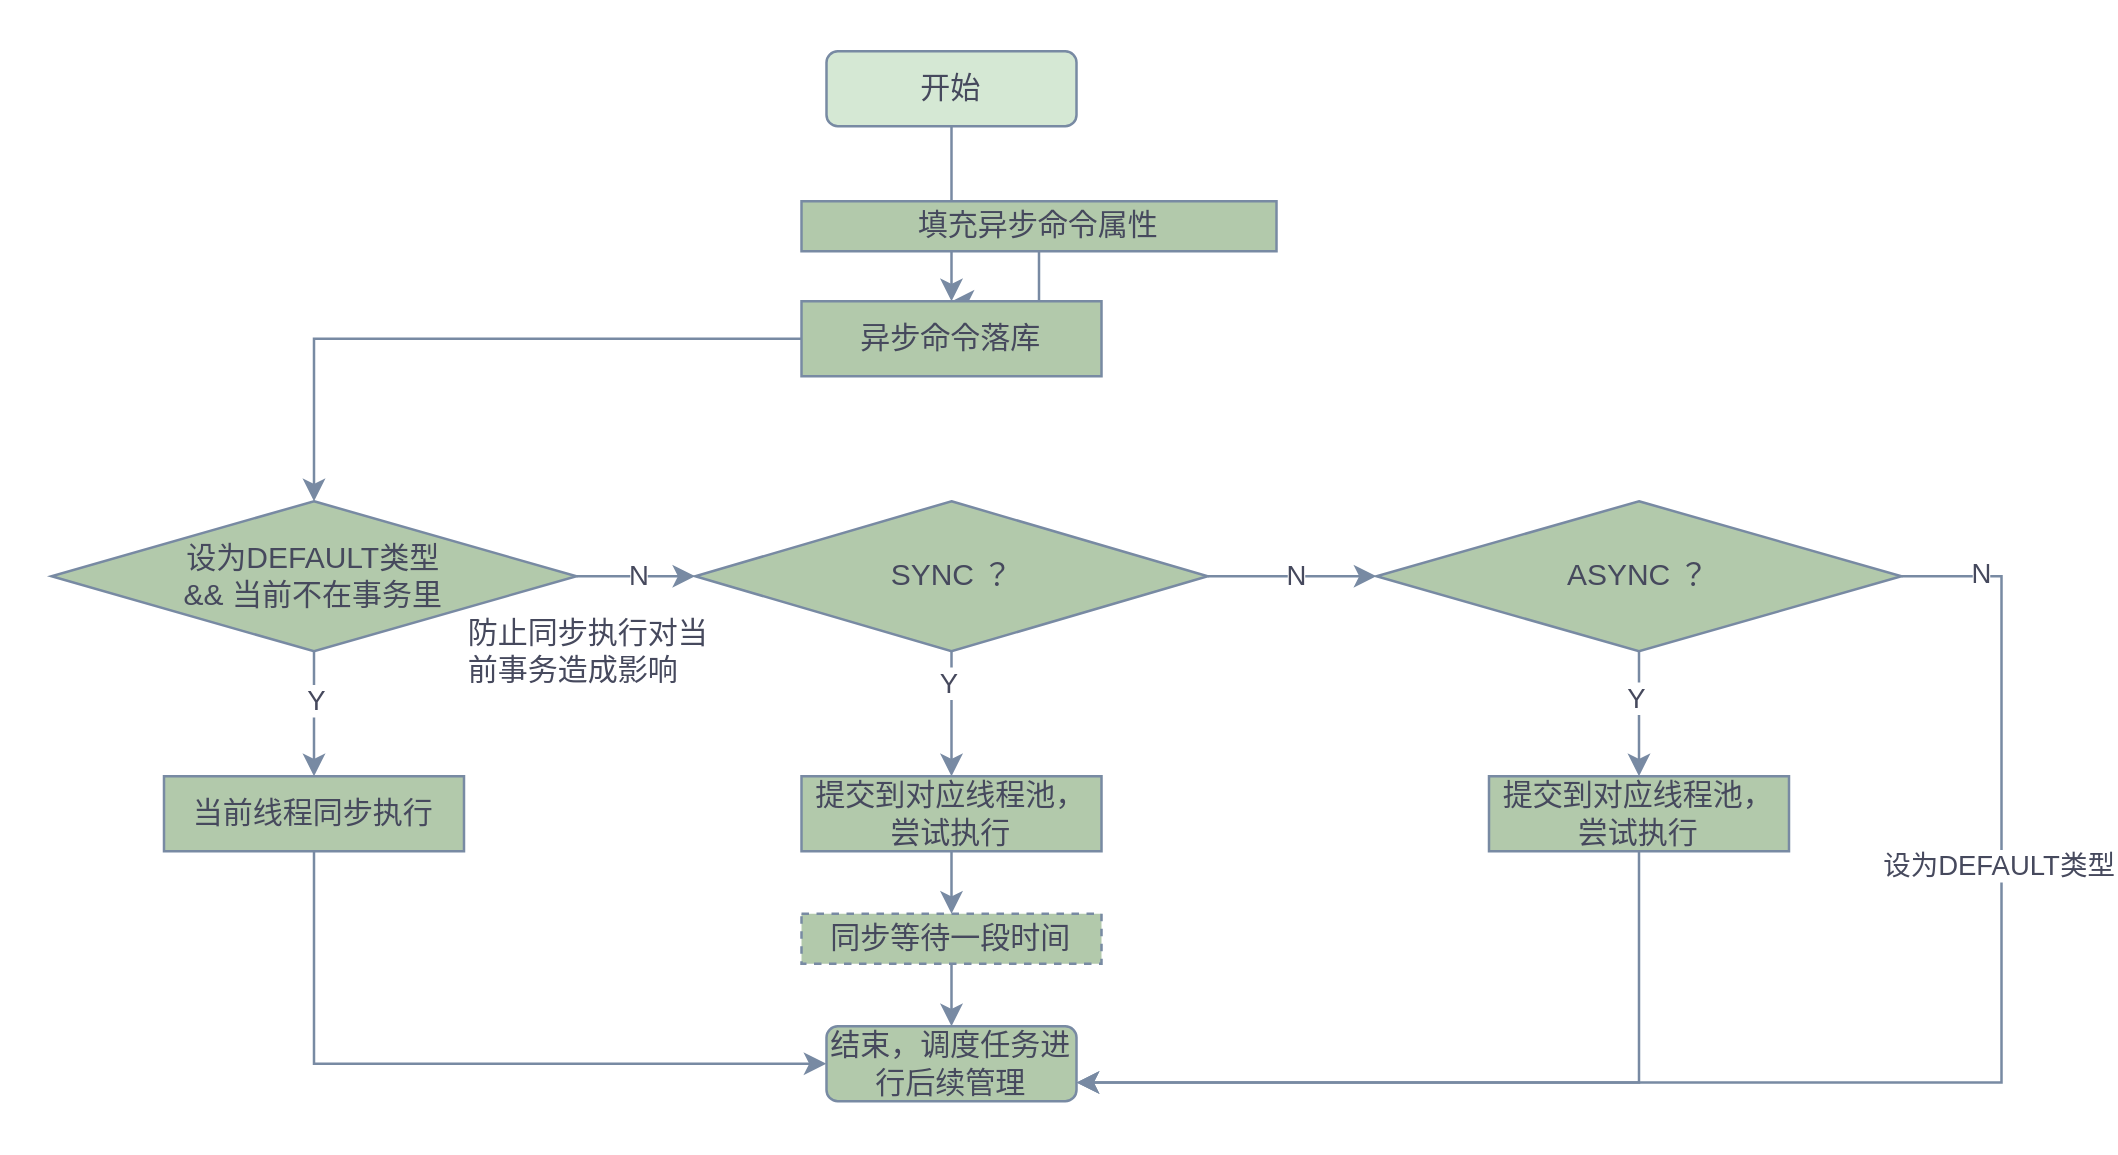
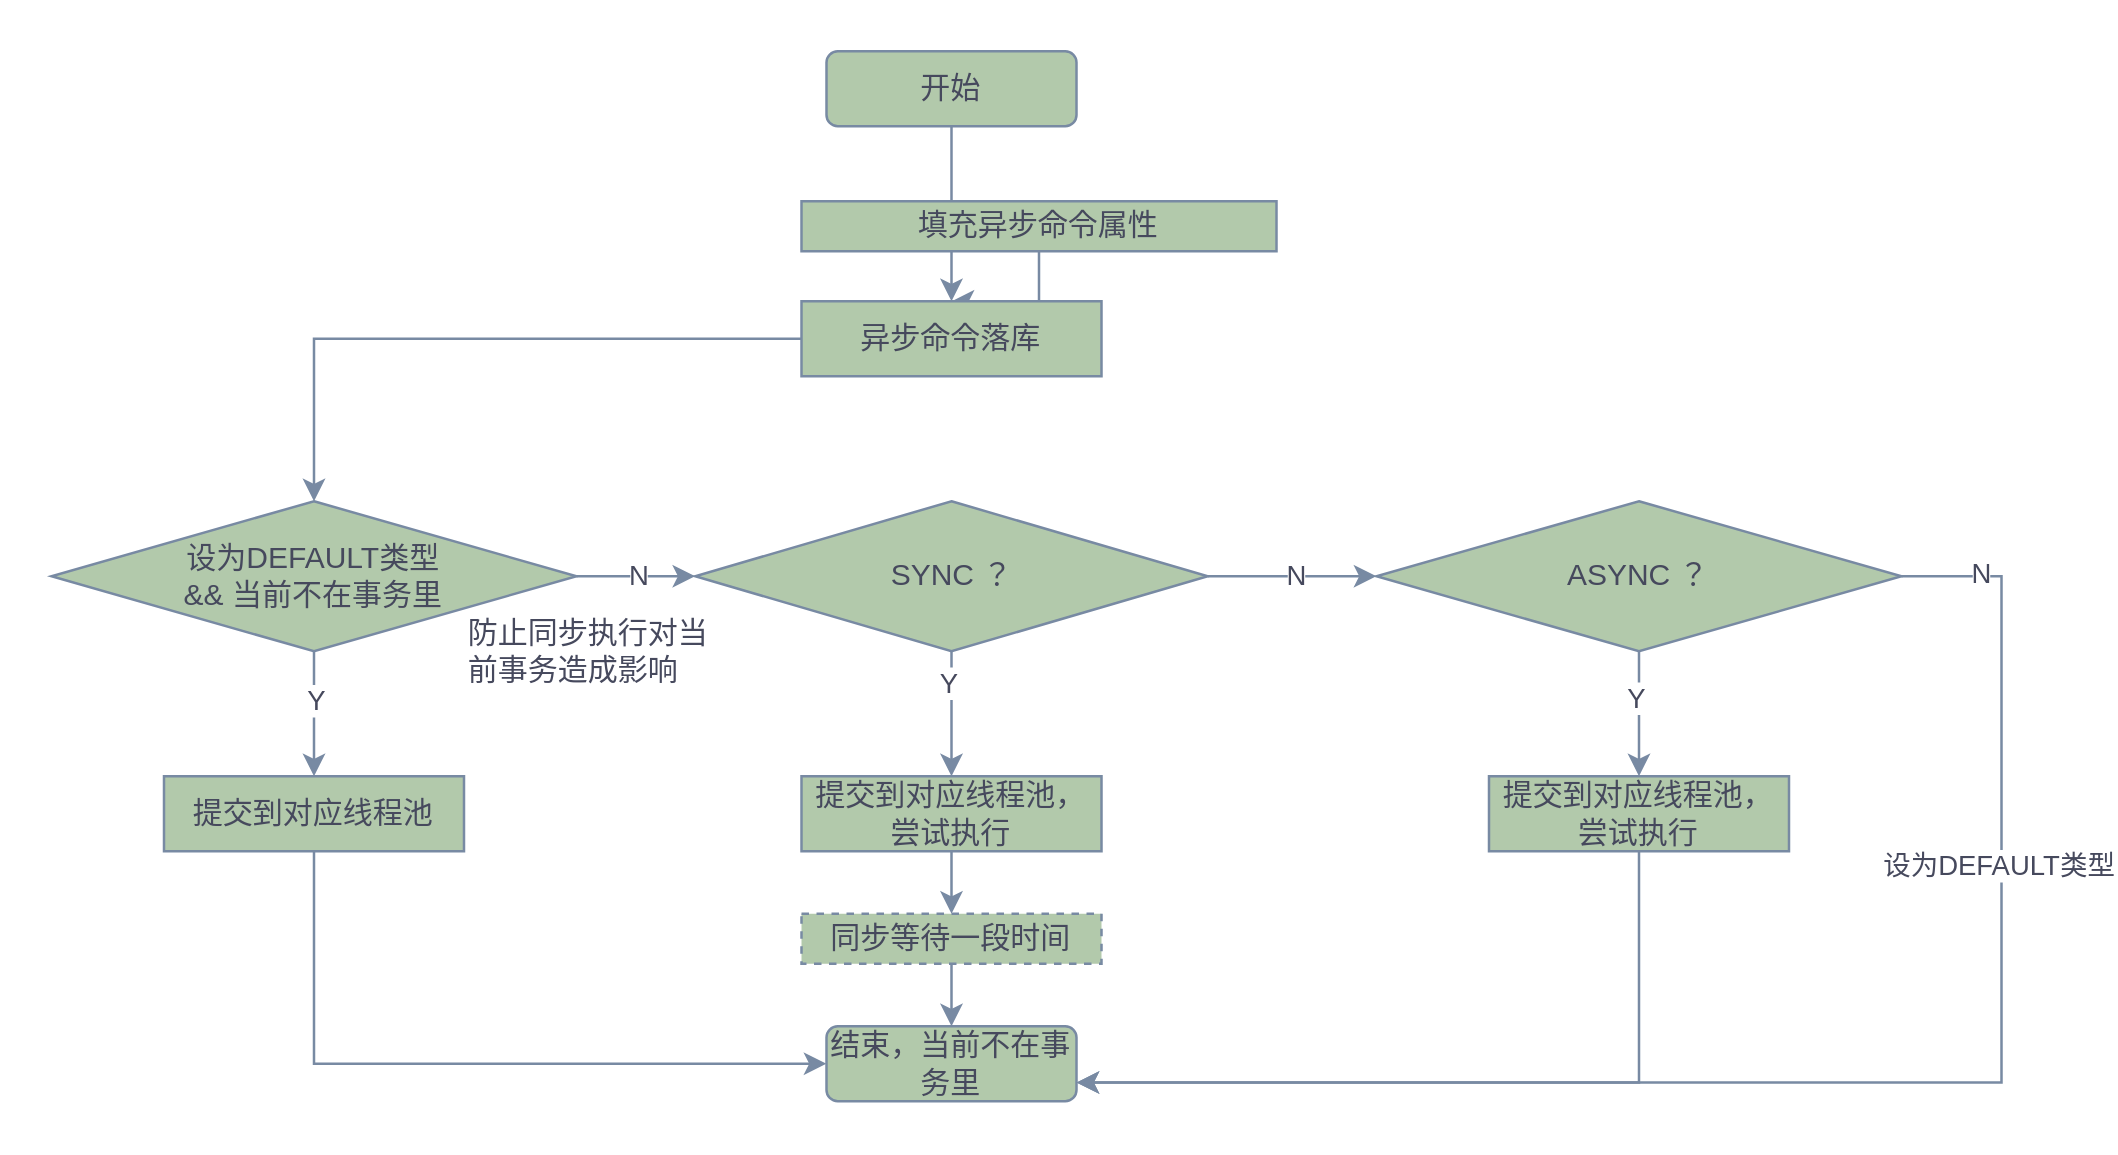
(951, 89) -> (951, 89)
(314, 814) -> (314, 814)
(951, 1064) -> (951, 1064)
